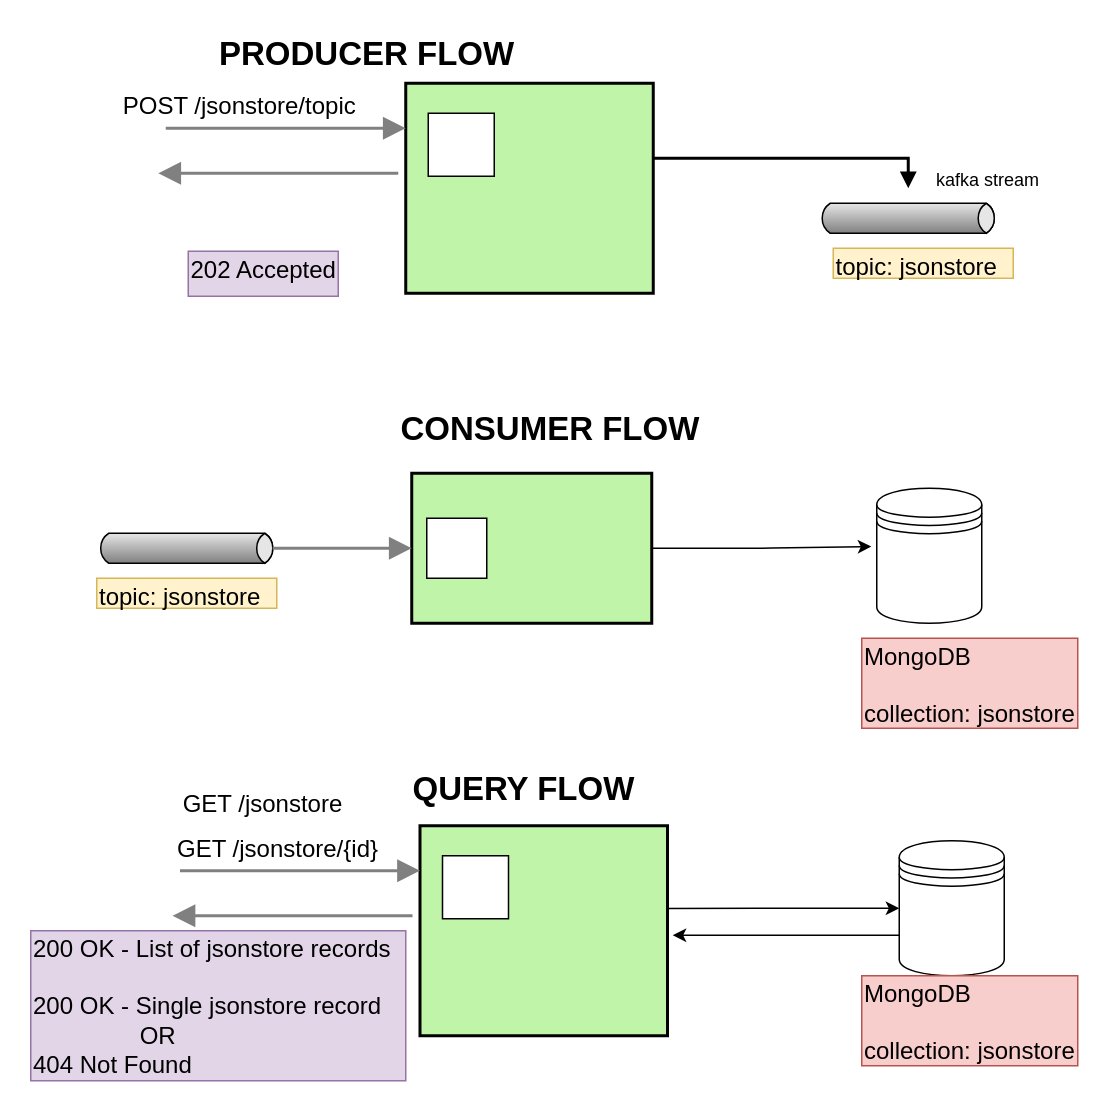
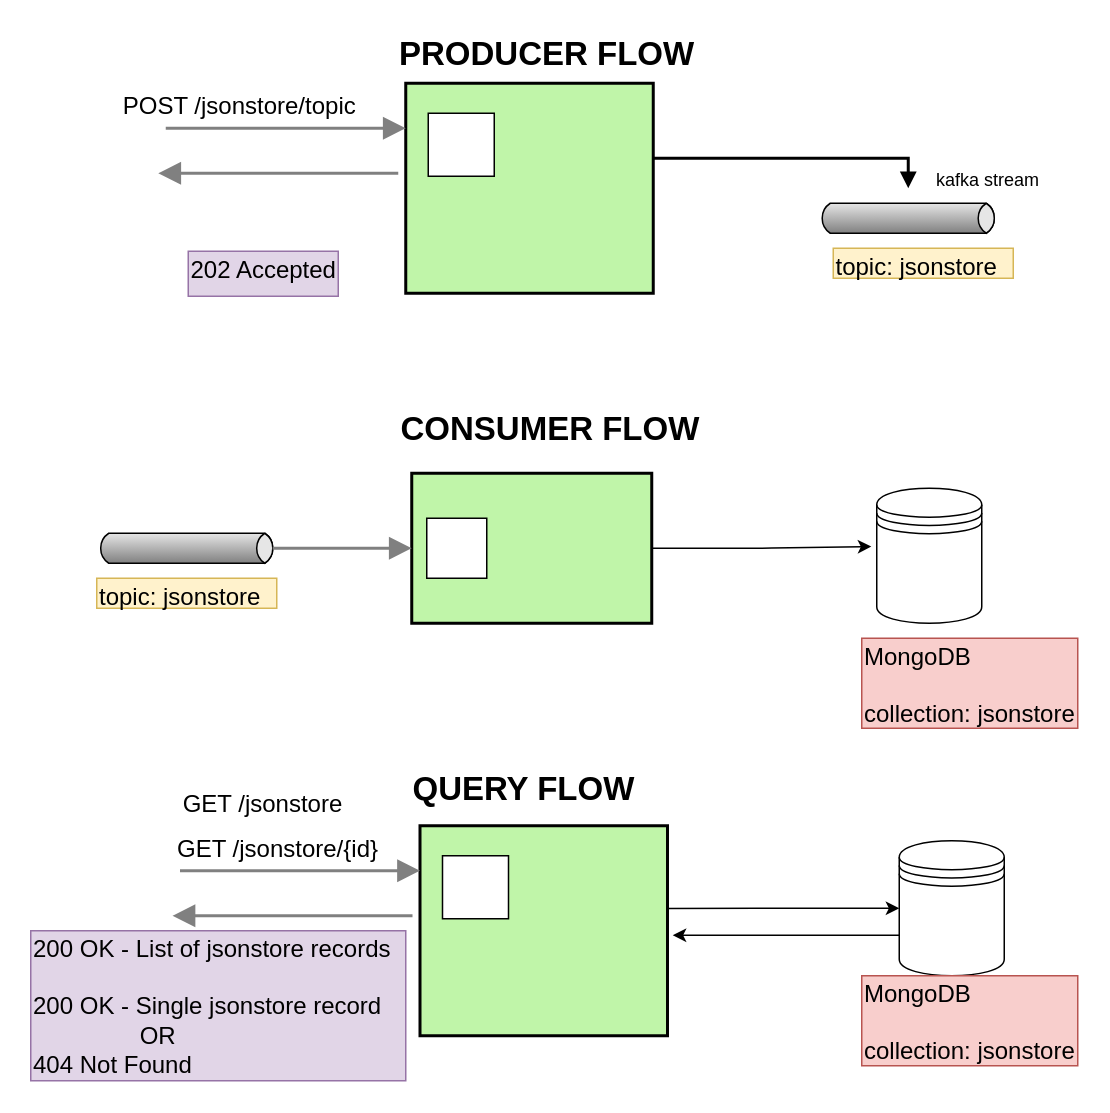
(374, 46) -> (554, 46)
